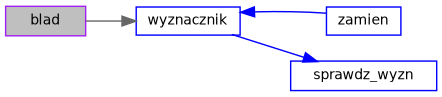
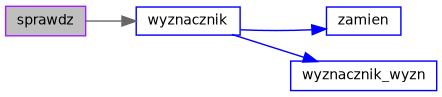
(291, 12) -> (276, 31)
(46, 21) -> (46, 21)
(364, 76) -> (364, 76)
